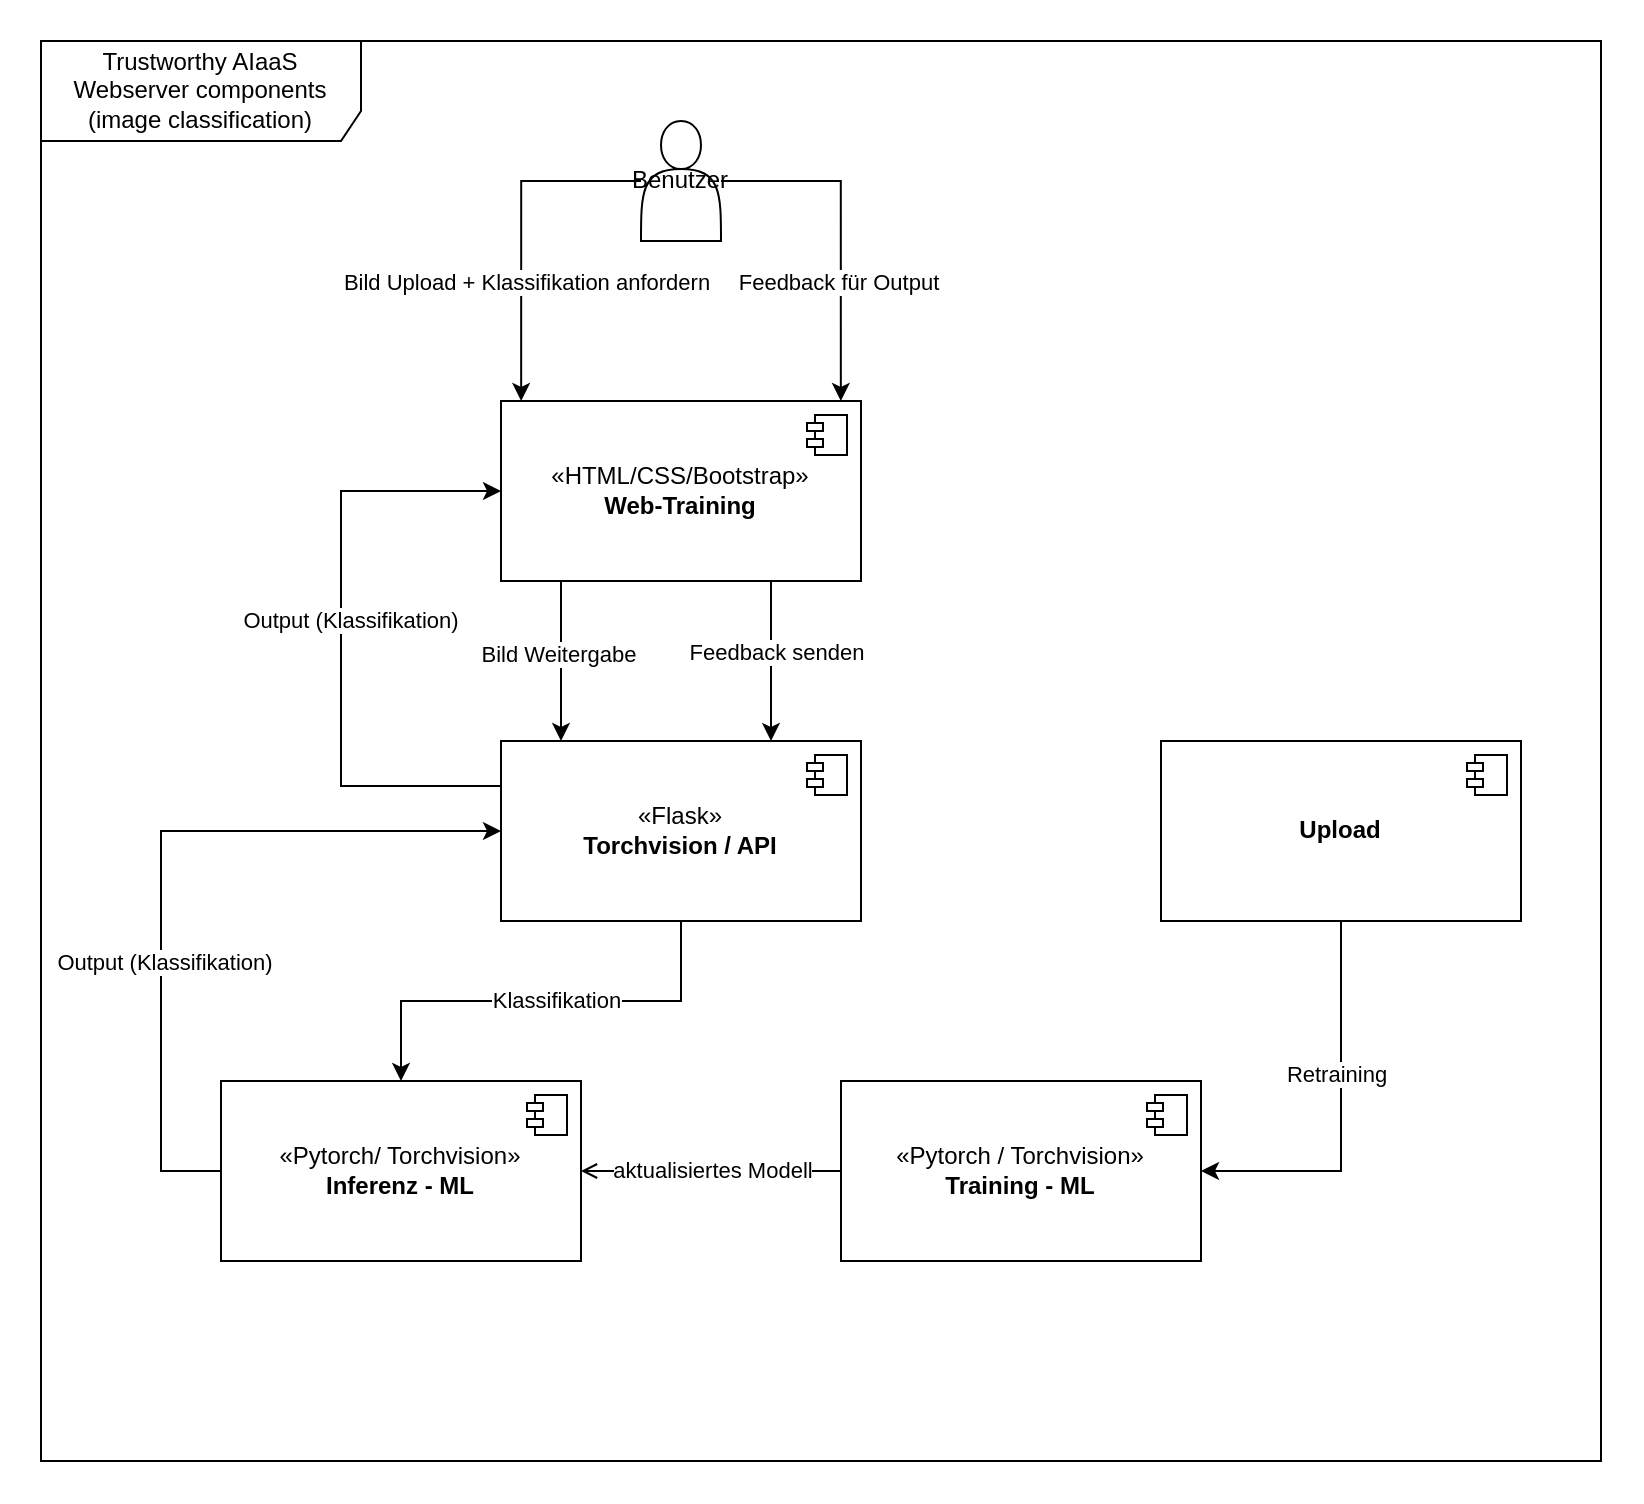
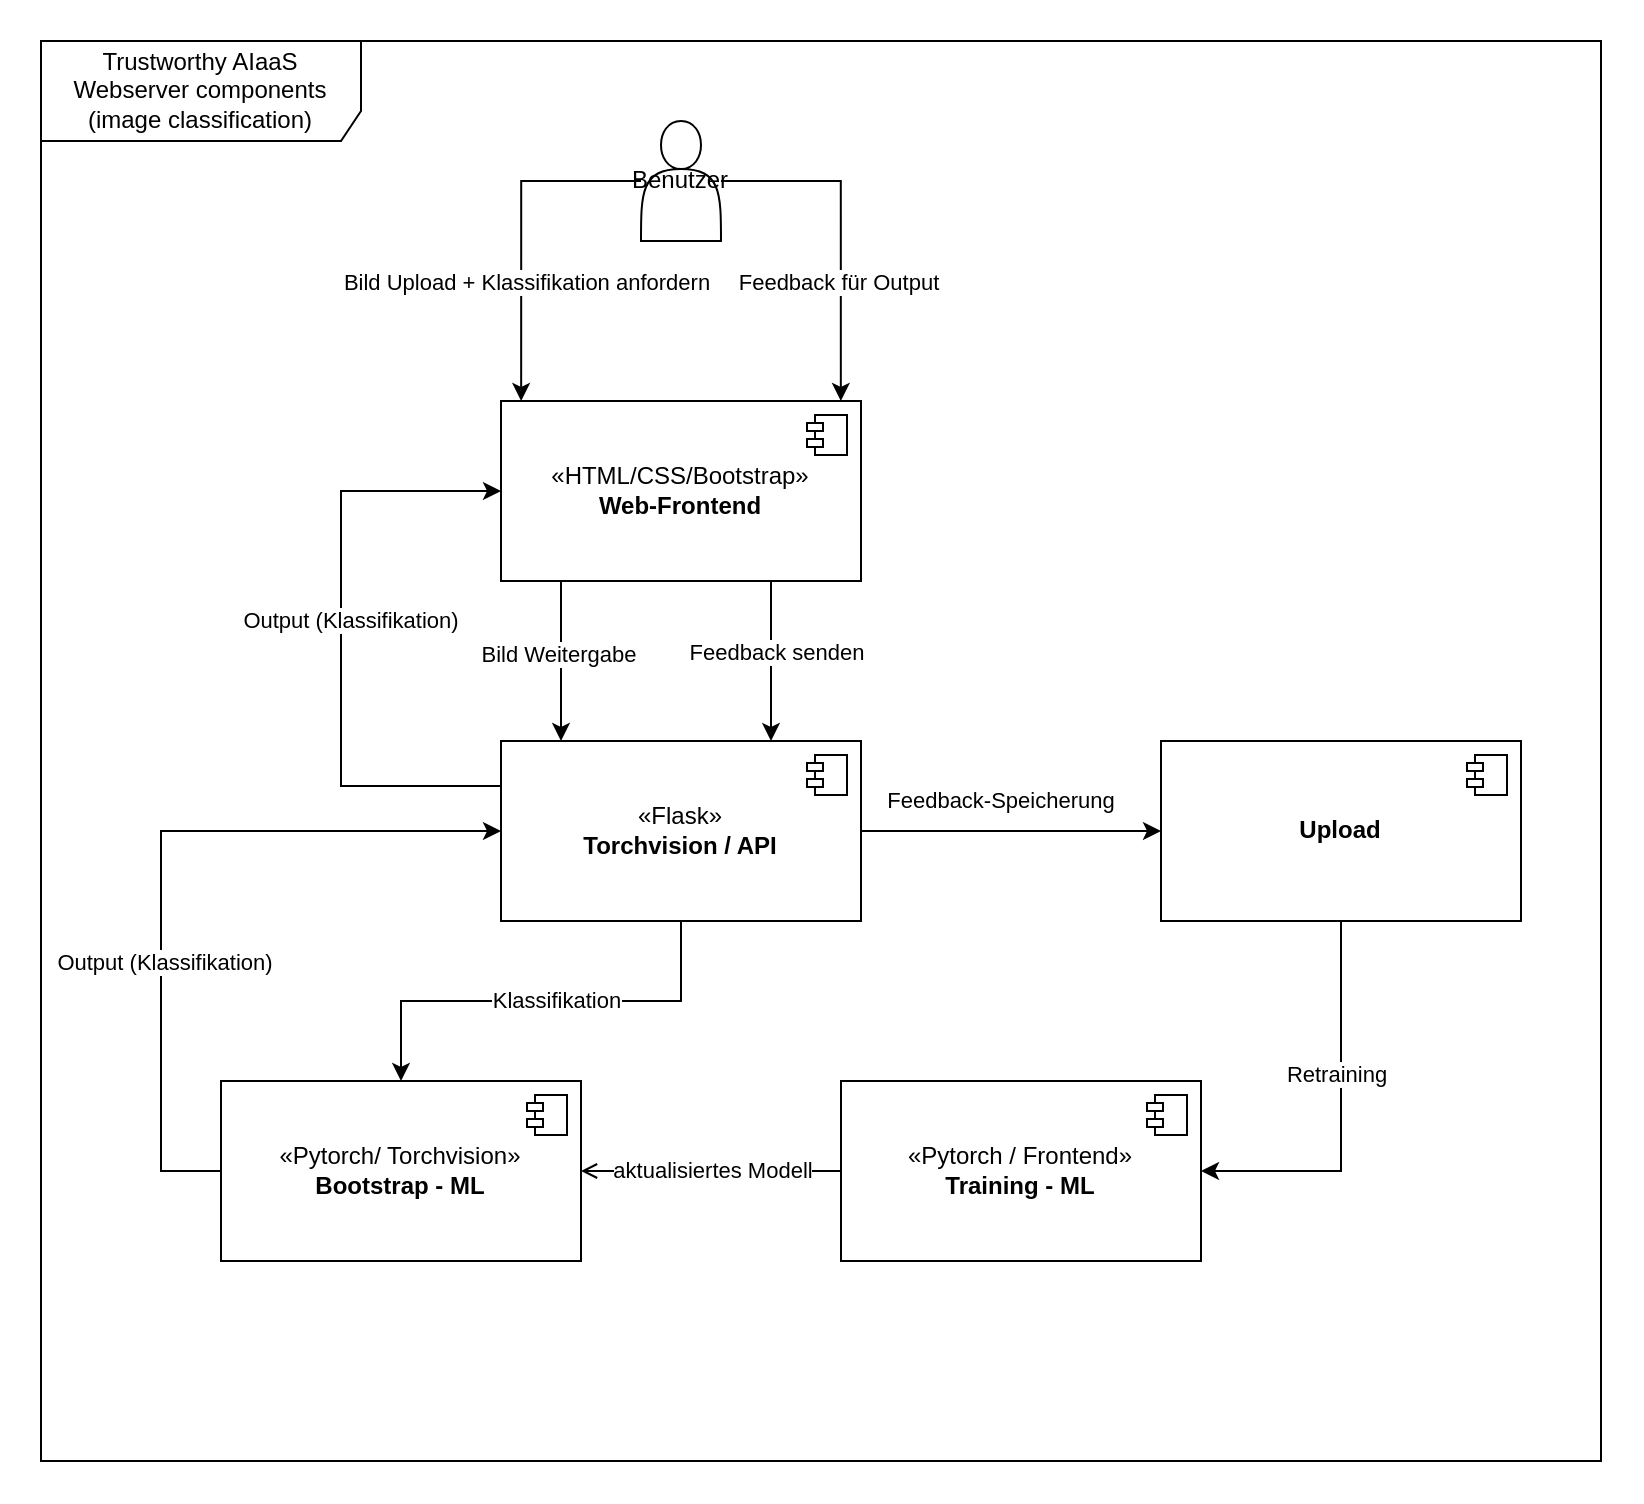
(681, 491) -> (681, 491)
none -> (1004, 831)
(401, 1171) -> (401, 1171)
(1021, 1171) -> (1021, 1171)
